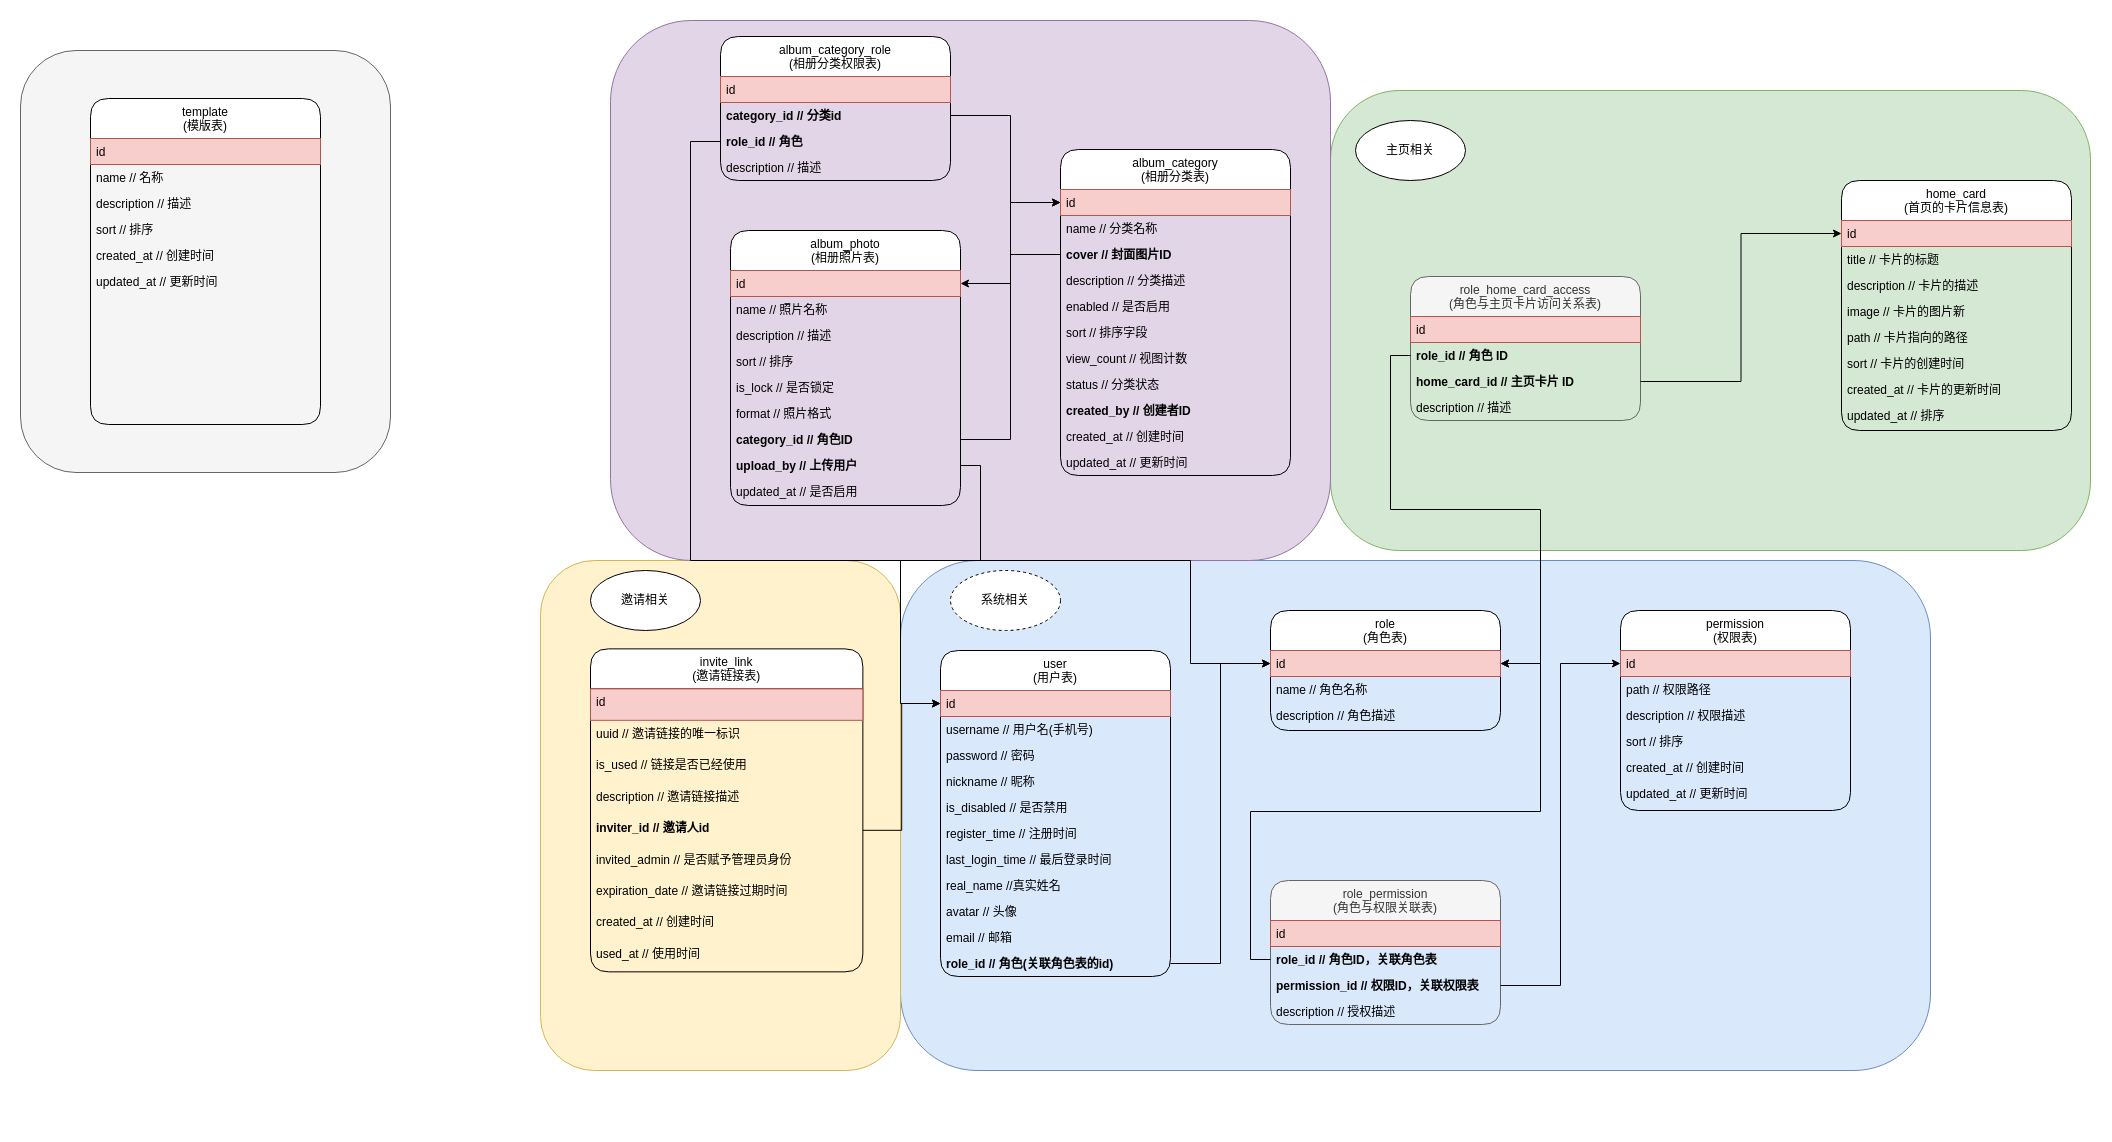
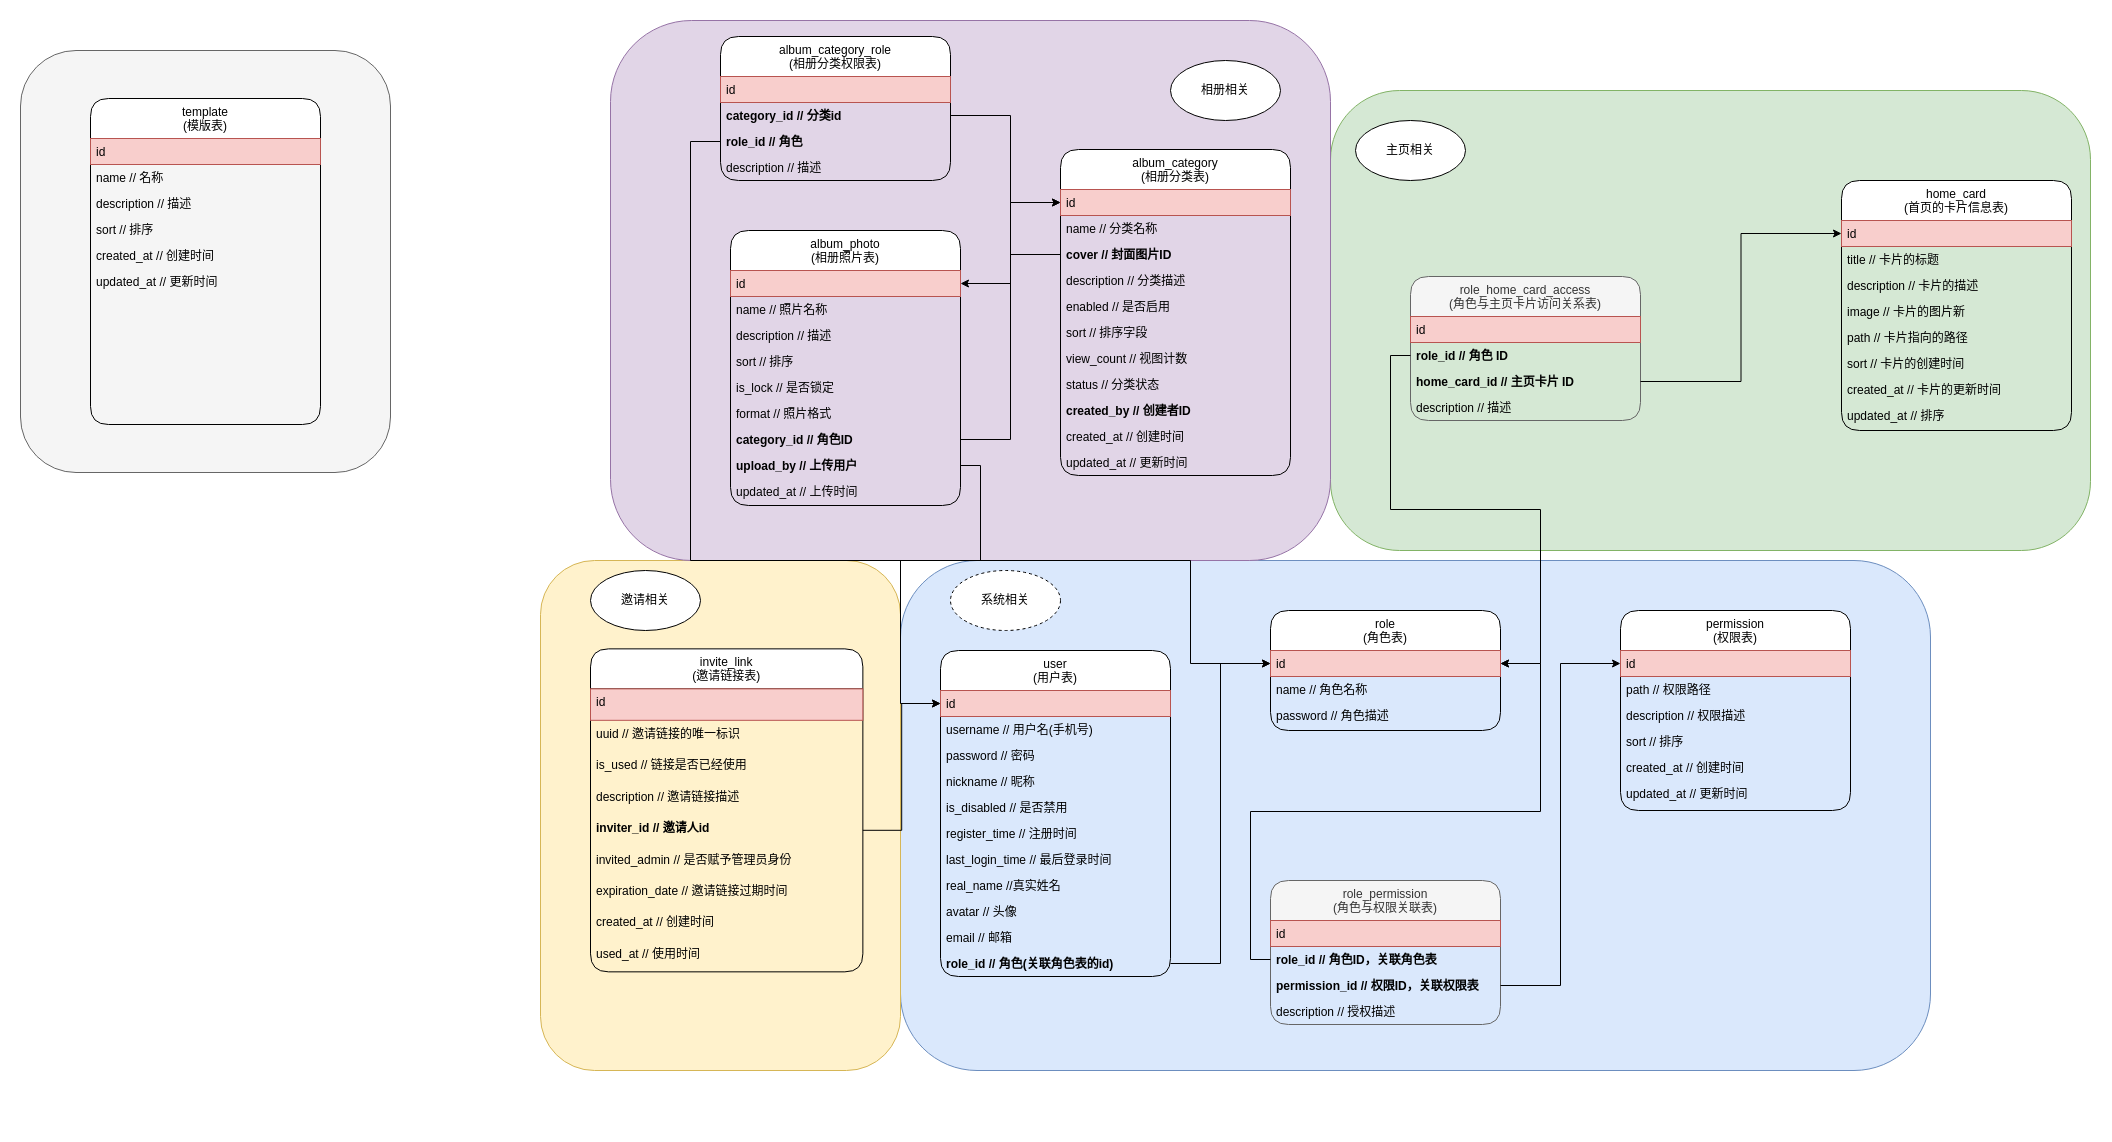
none -> (1226, 91)
(807, 492) -> (807, 492)
(1347, 716) -> (1340, 716)
